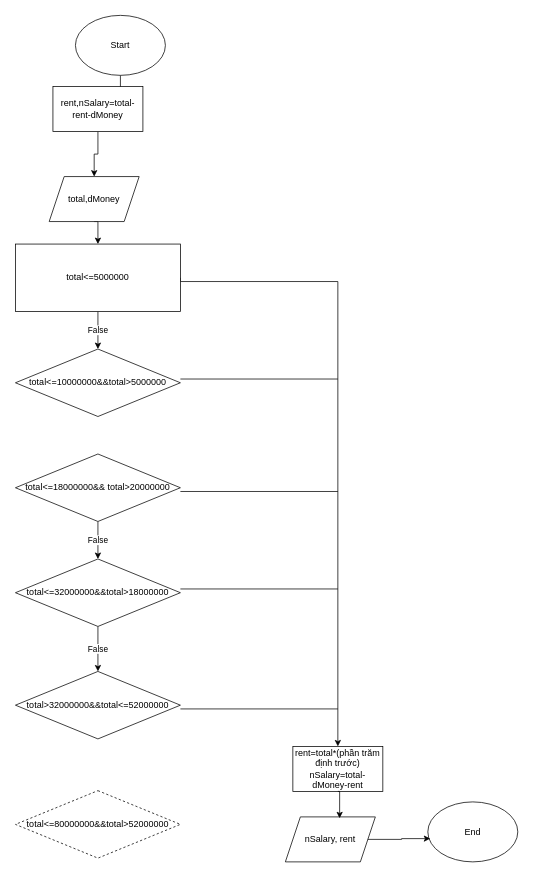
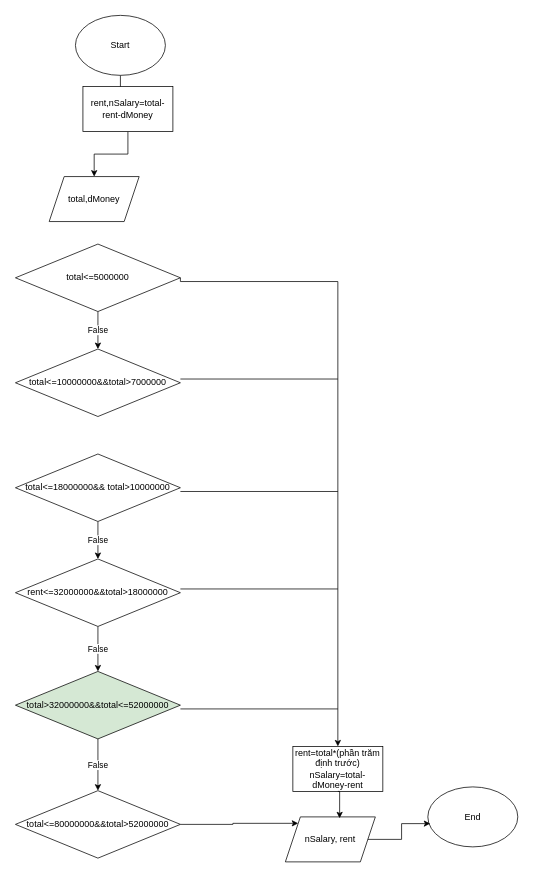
(98, 109) -> (128, 109)
(98, 237) -> none
(98, 278) -> (98, 278)
(98, 383) -> (98, 383)
(98, 488) -> (98, 488)
(98, 593) -> (98, 593)
(98, 705) -> (98, 705)
none -> (98, 764)
none -> (236, 824)
(98, 825) -> (98, 825)
(473, 832) -> (473, 817)
